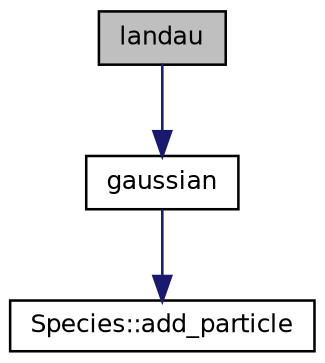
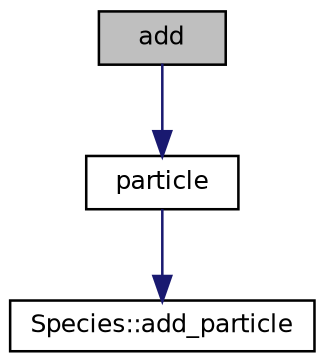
(162, 38) -> (162, 38)
(162, 183) -> (162, 183)
